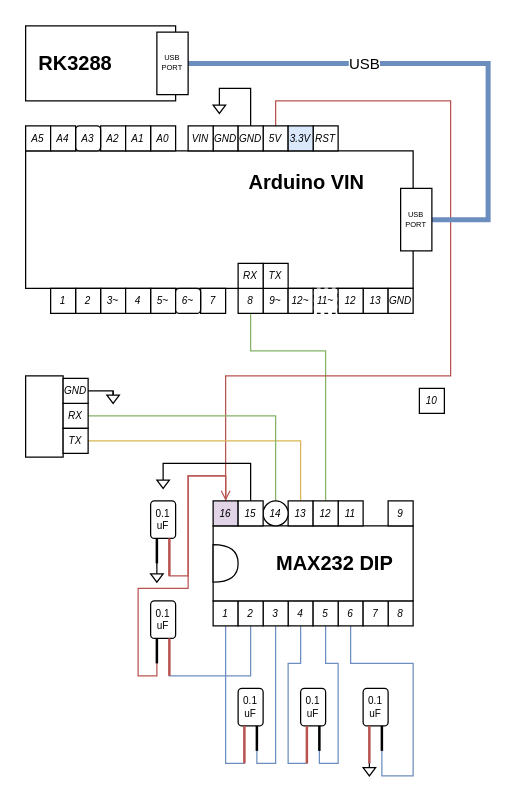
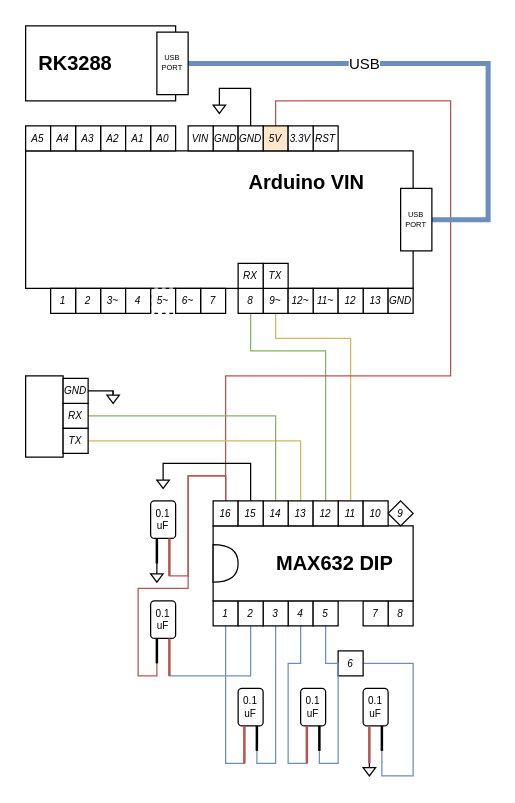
(88, 138) -> (88, 138)
(276, 138) -> (276, 138)
(301, 138) -> (301, 138)
(163, 301) -> (163, 301)
(188, 301) -> (188, 301)
(326, 301) -> (326, 301)
none -> (351, 369)
(348, 376) -> (348, 376)
(432, 401) -> (376, 513)
(226, 513) -> (226, 513)
(276, 513) -> (276, 513)
(401, 513) -> (401, 513)
(335, 563) -> (335, 563)
(351, 613) -> (351, 663)
